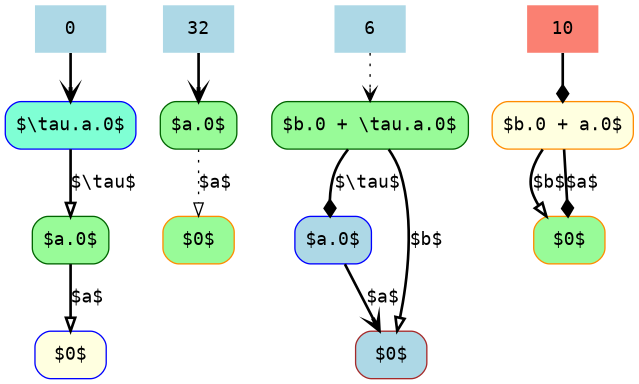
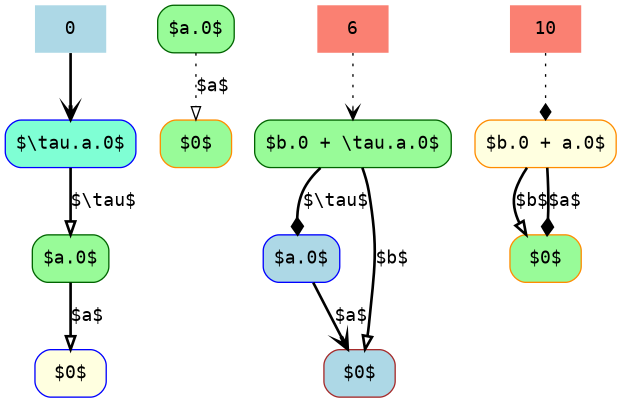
(199, 29) -> none
(370, 29) -> (353, 29)
(563, 69) -> (546, 78)
